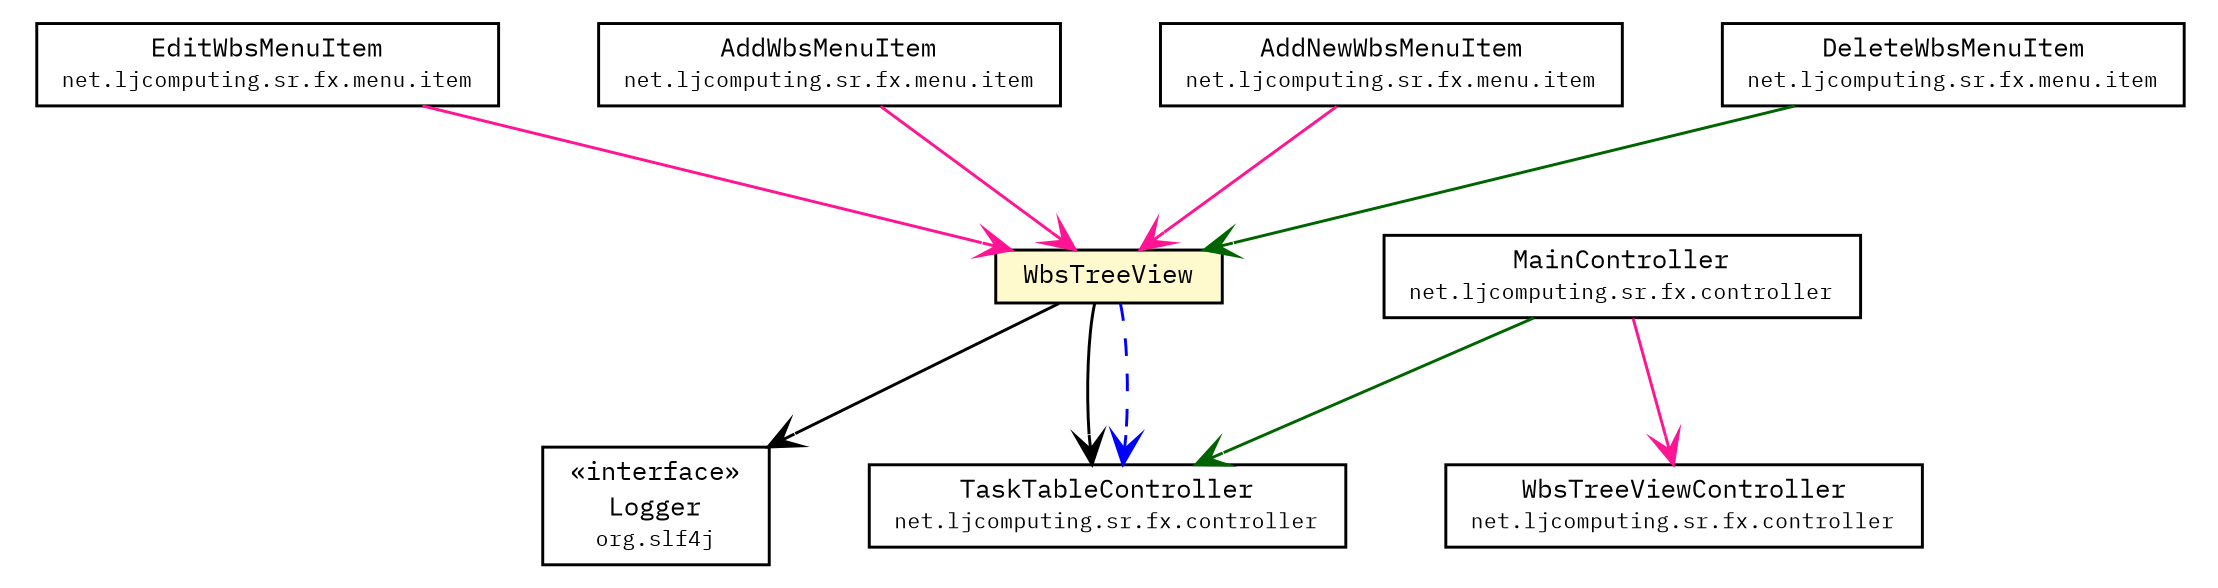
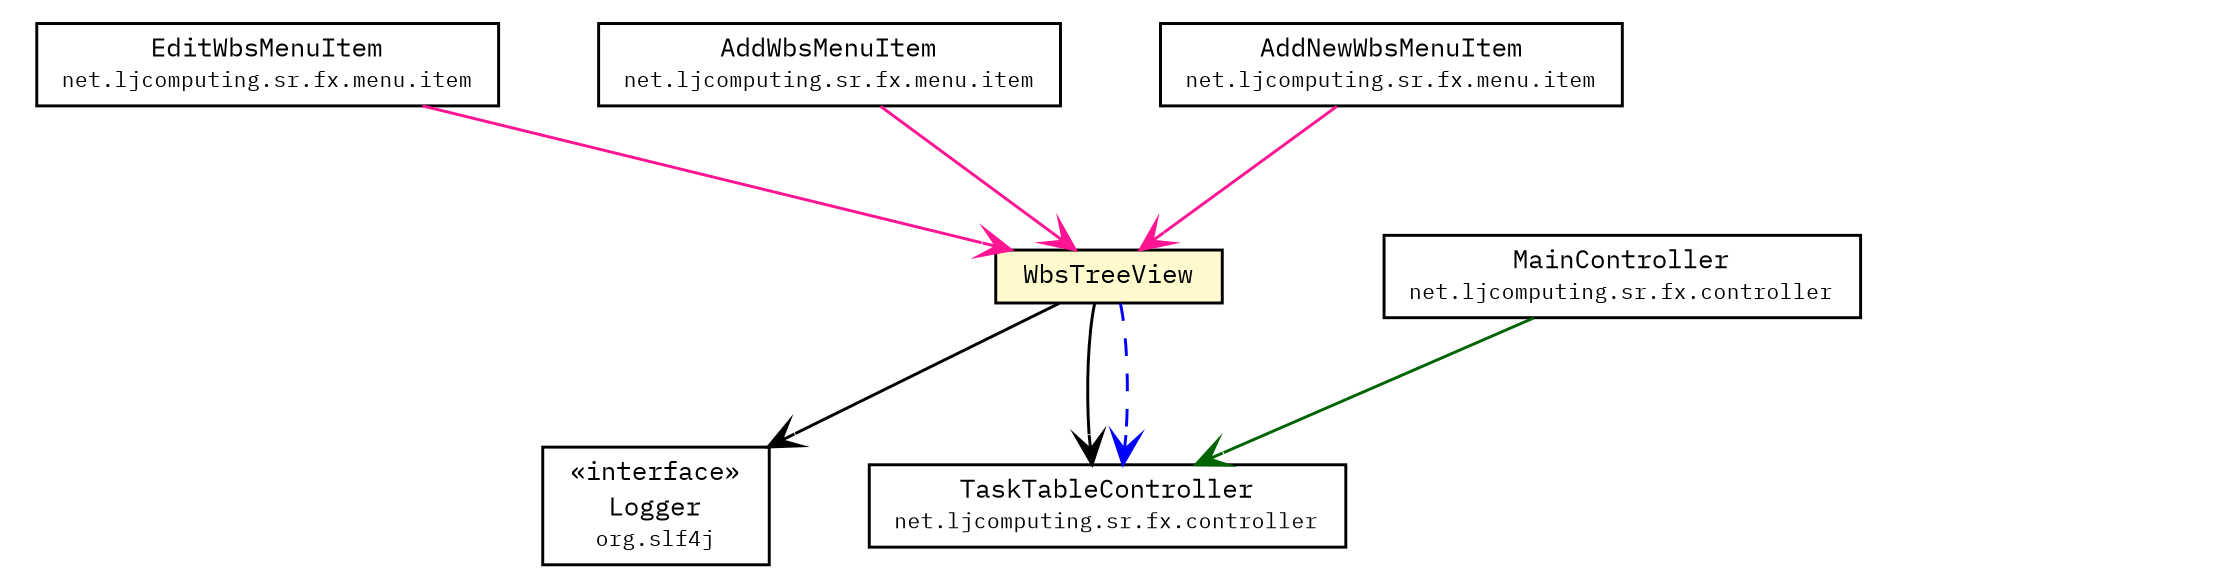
(1952, 65) -> none
(1684, 506) -> none
